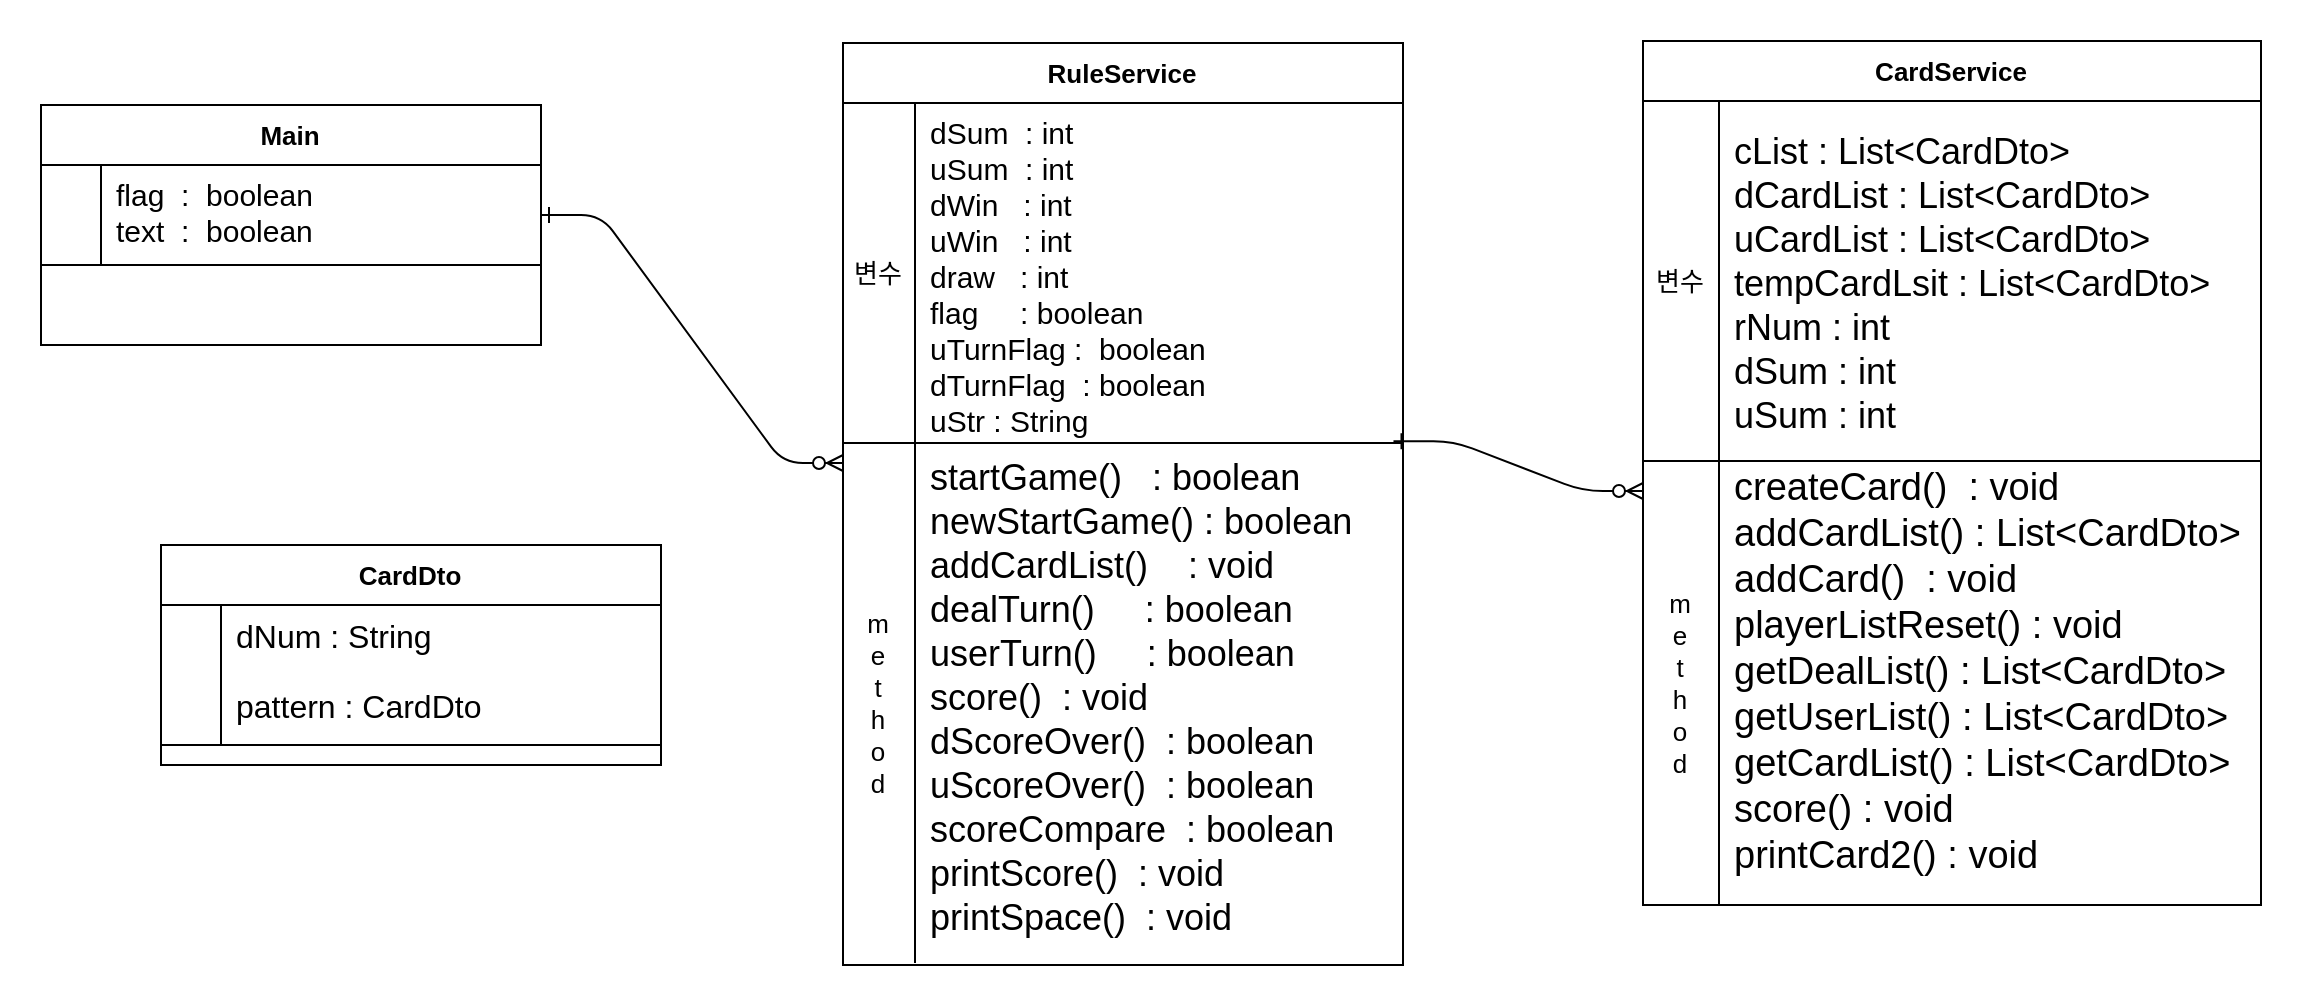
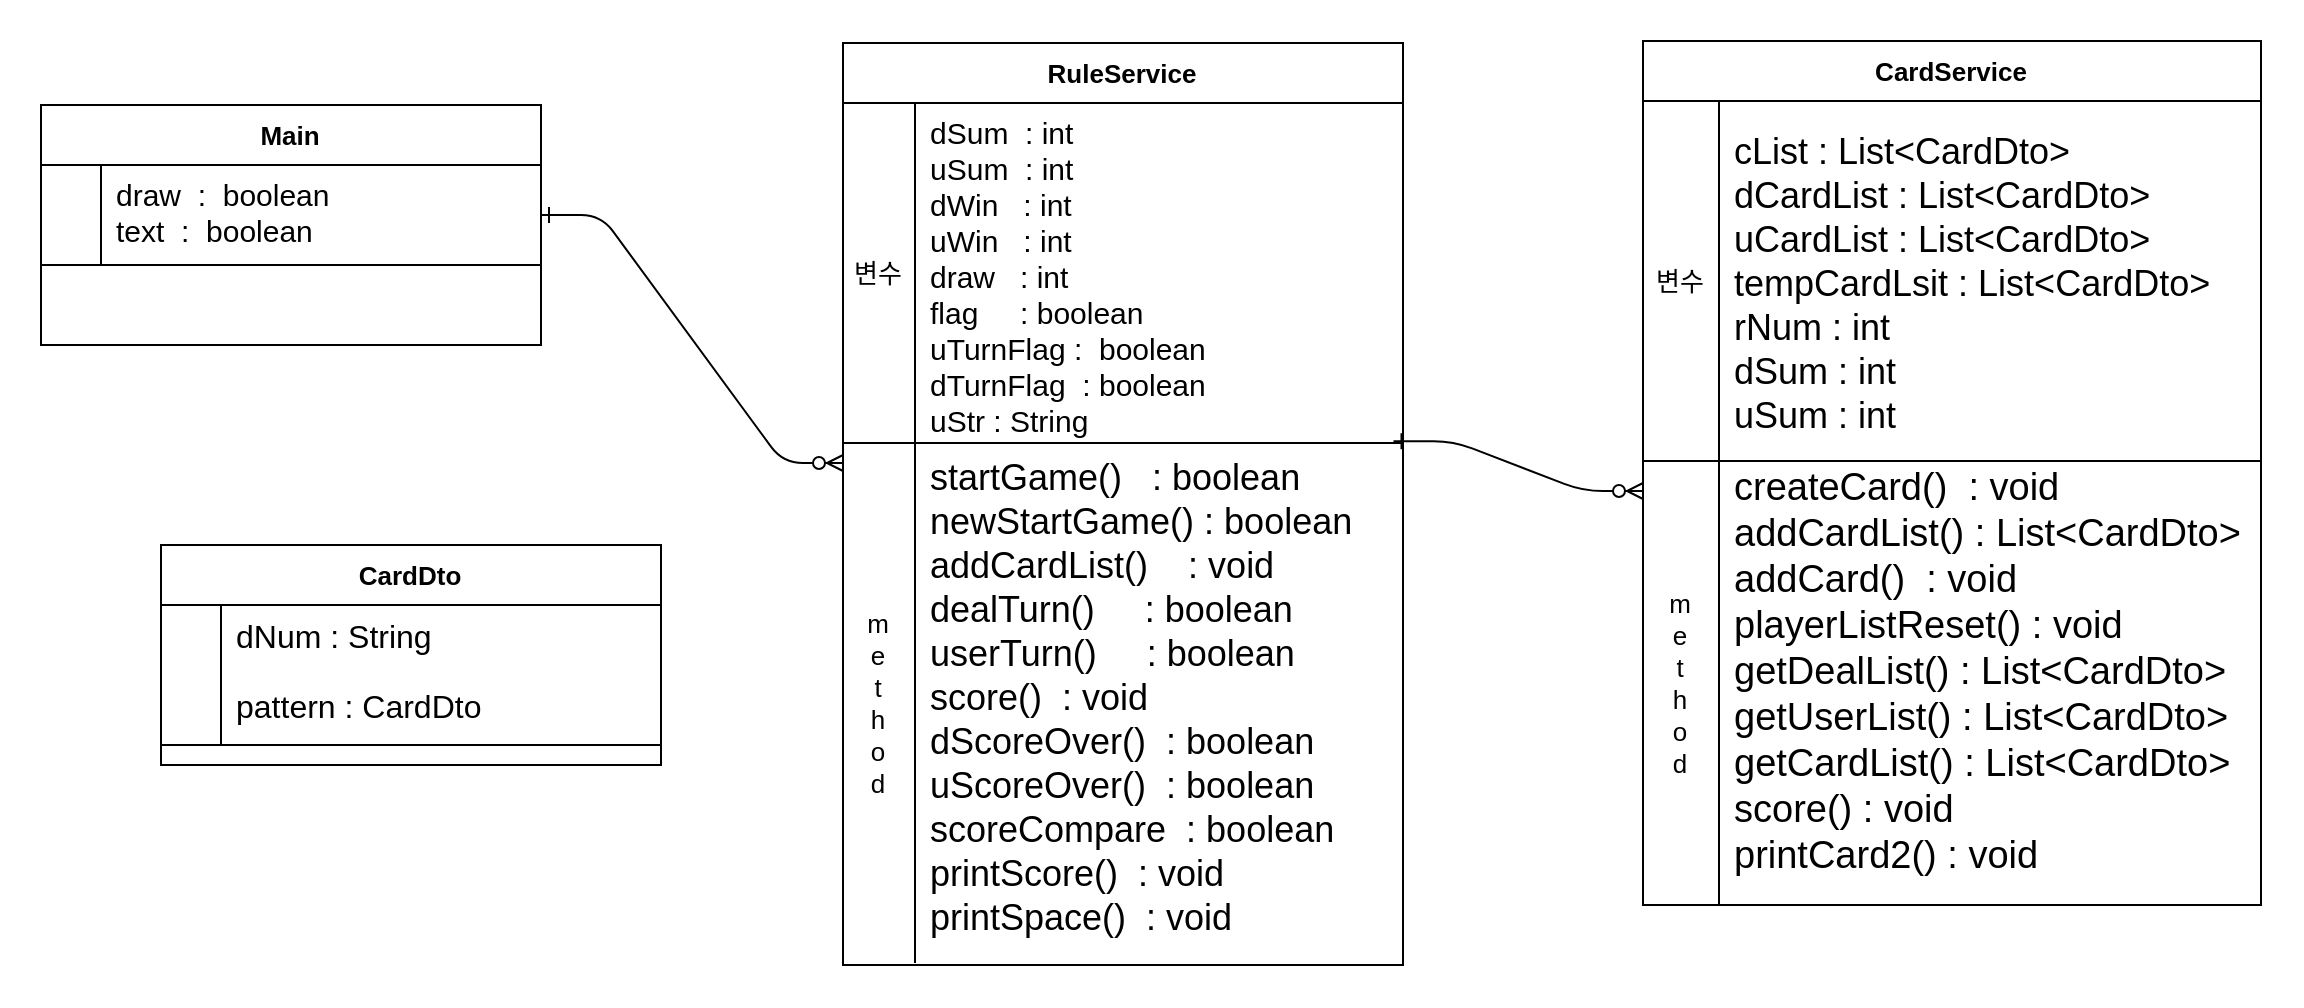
(231, 196) -> (235, 196)
